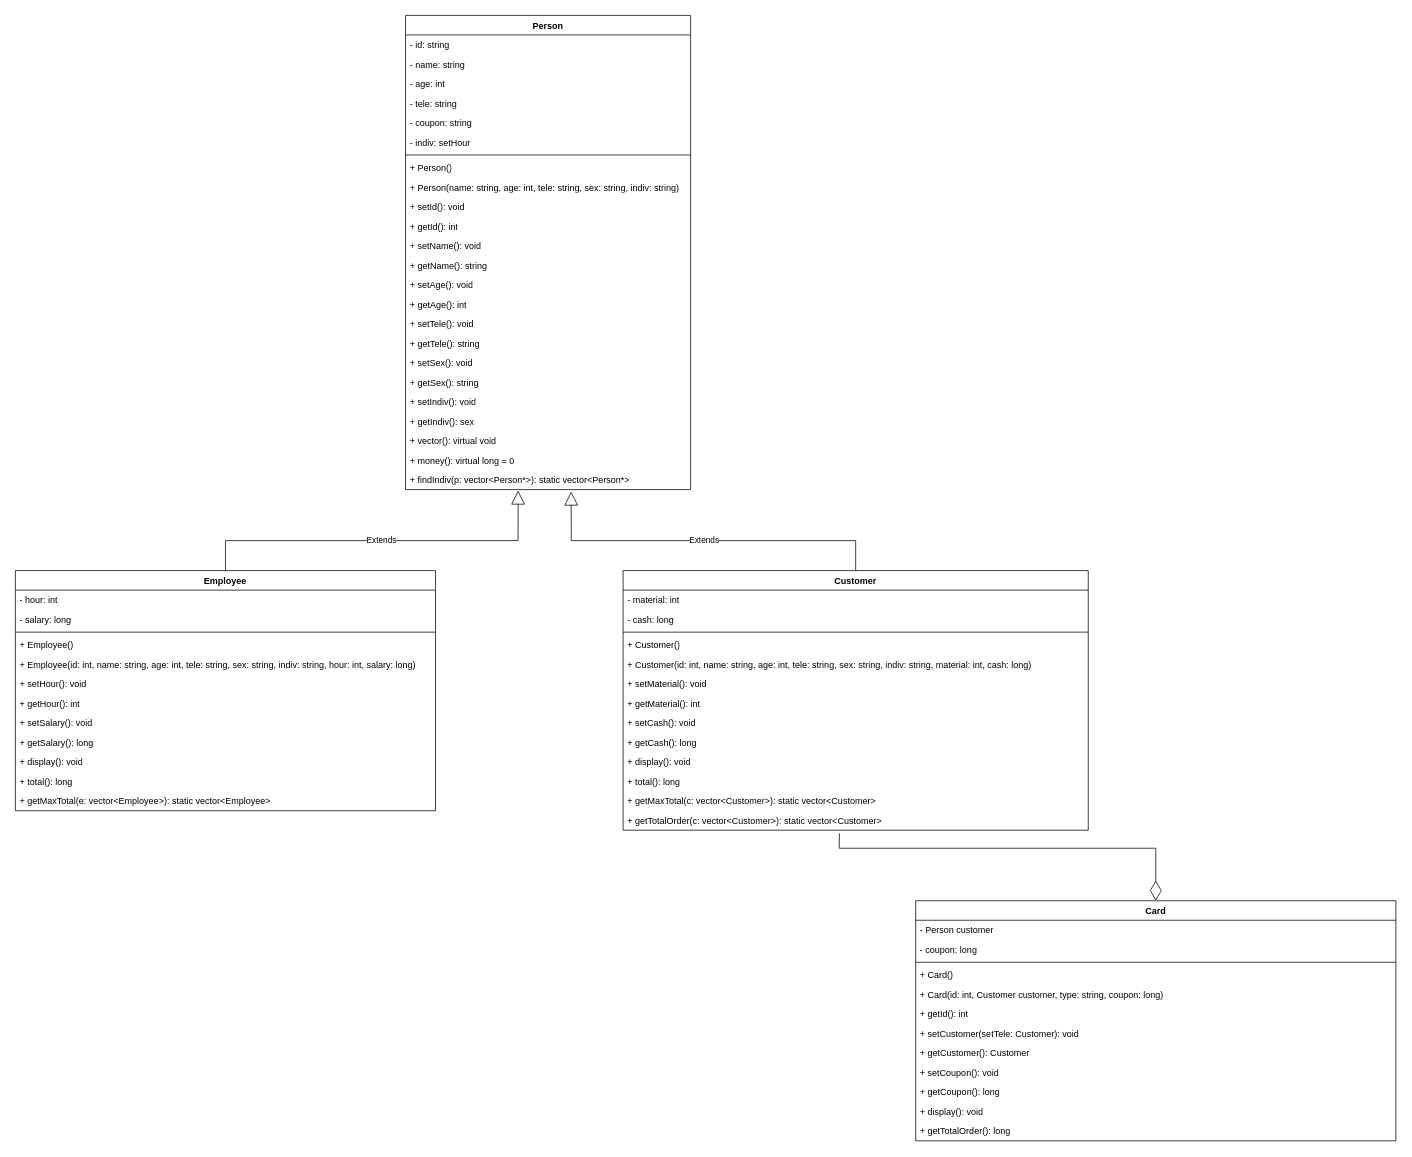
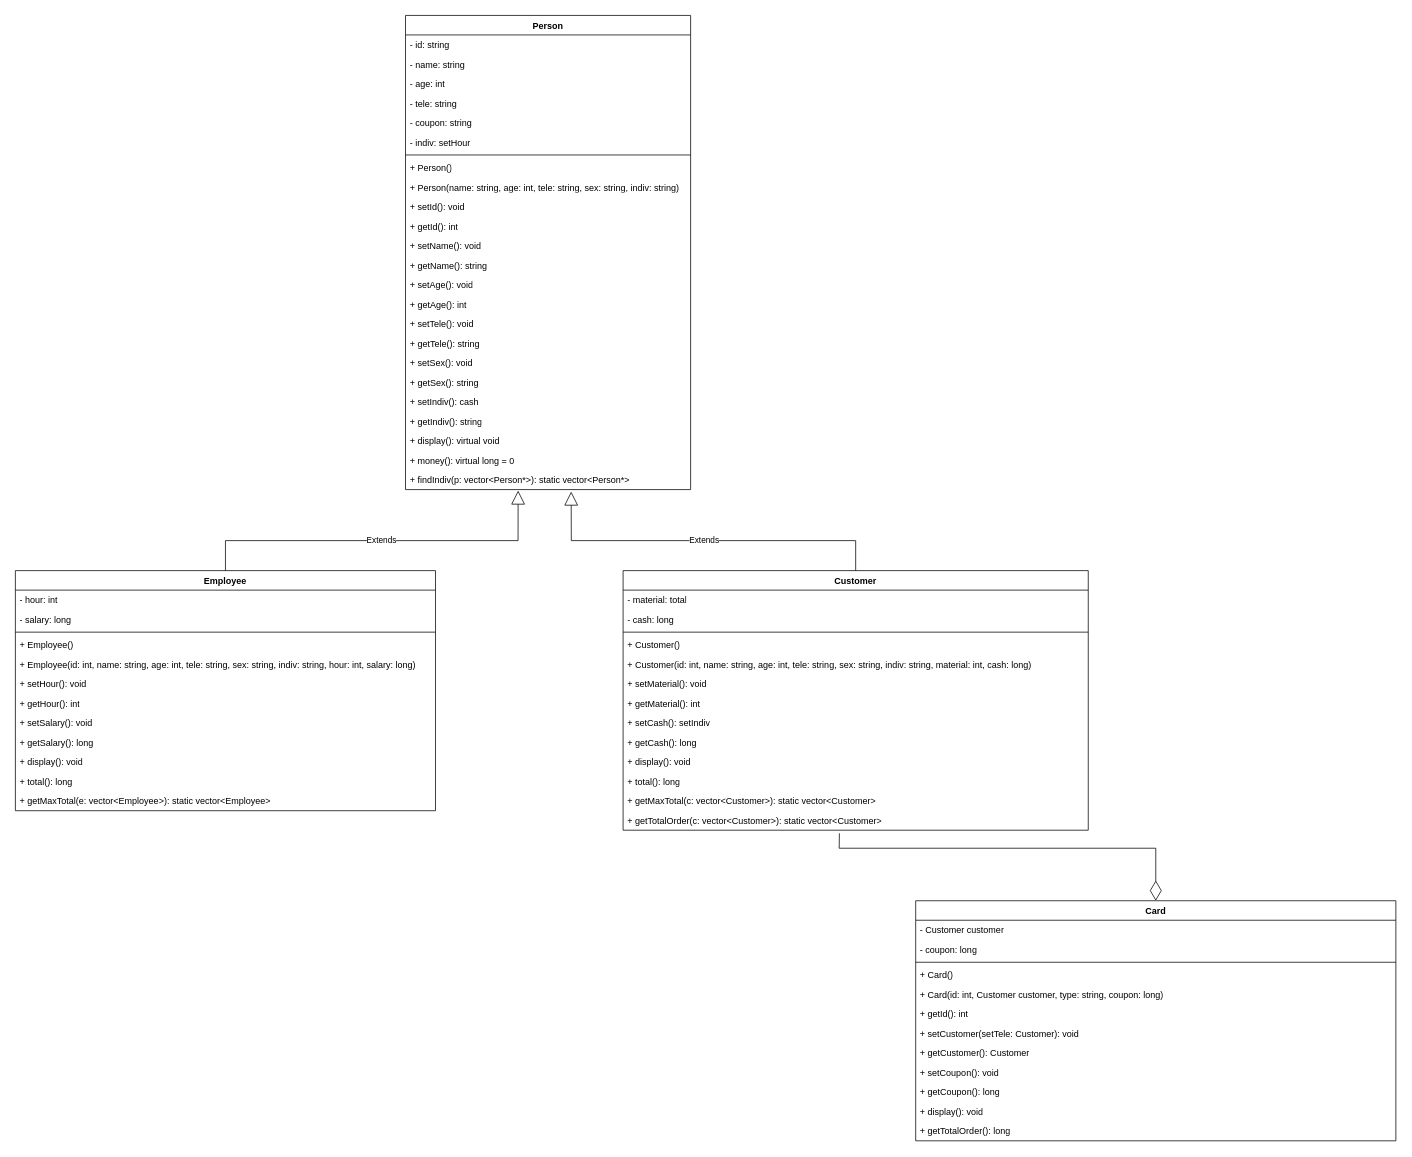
(449, 403) -> (451, 403)
(448, 422) -> (454, 422)
(462, 442) -> (462, 442)
(658, 601) -> (663, 601)
(666, 724) -> (676, 724)
(960, 931) -> (965, 931)
